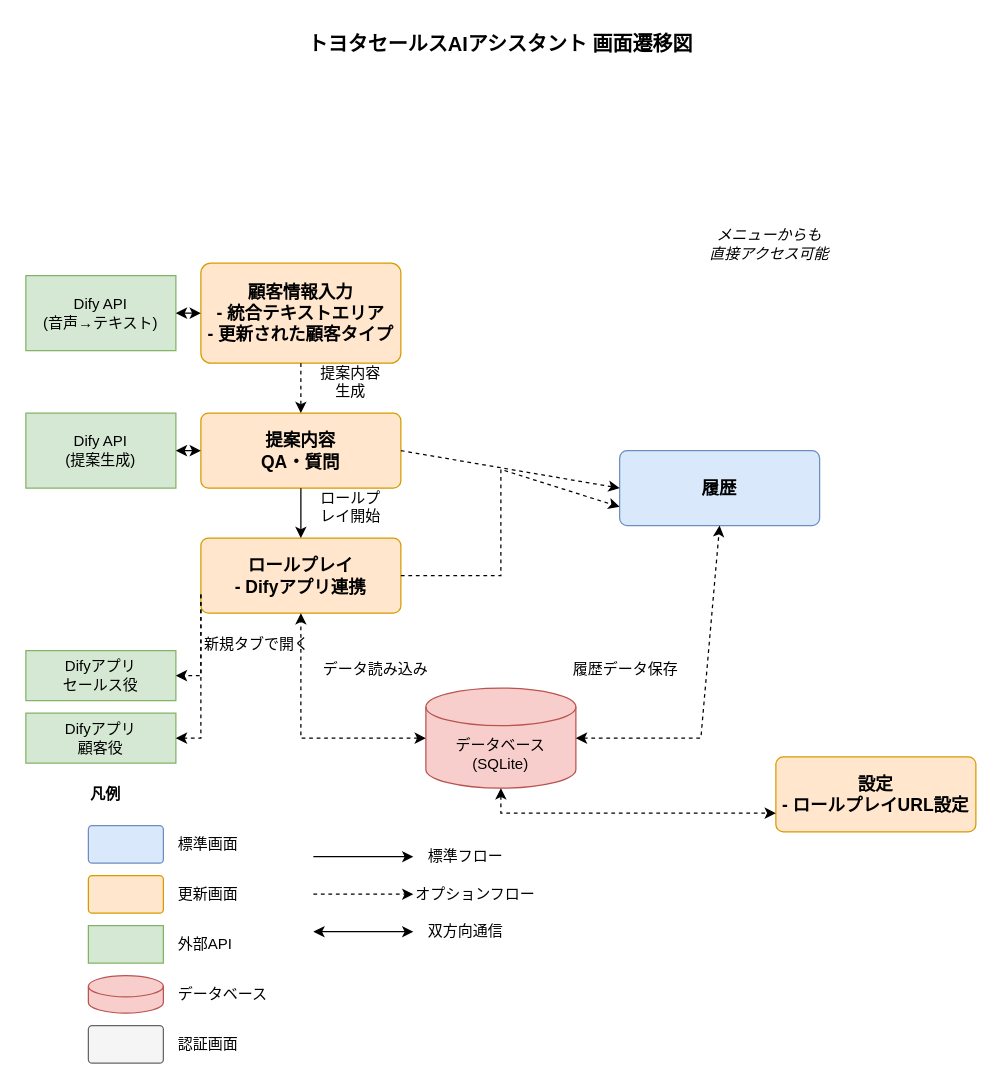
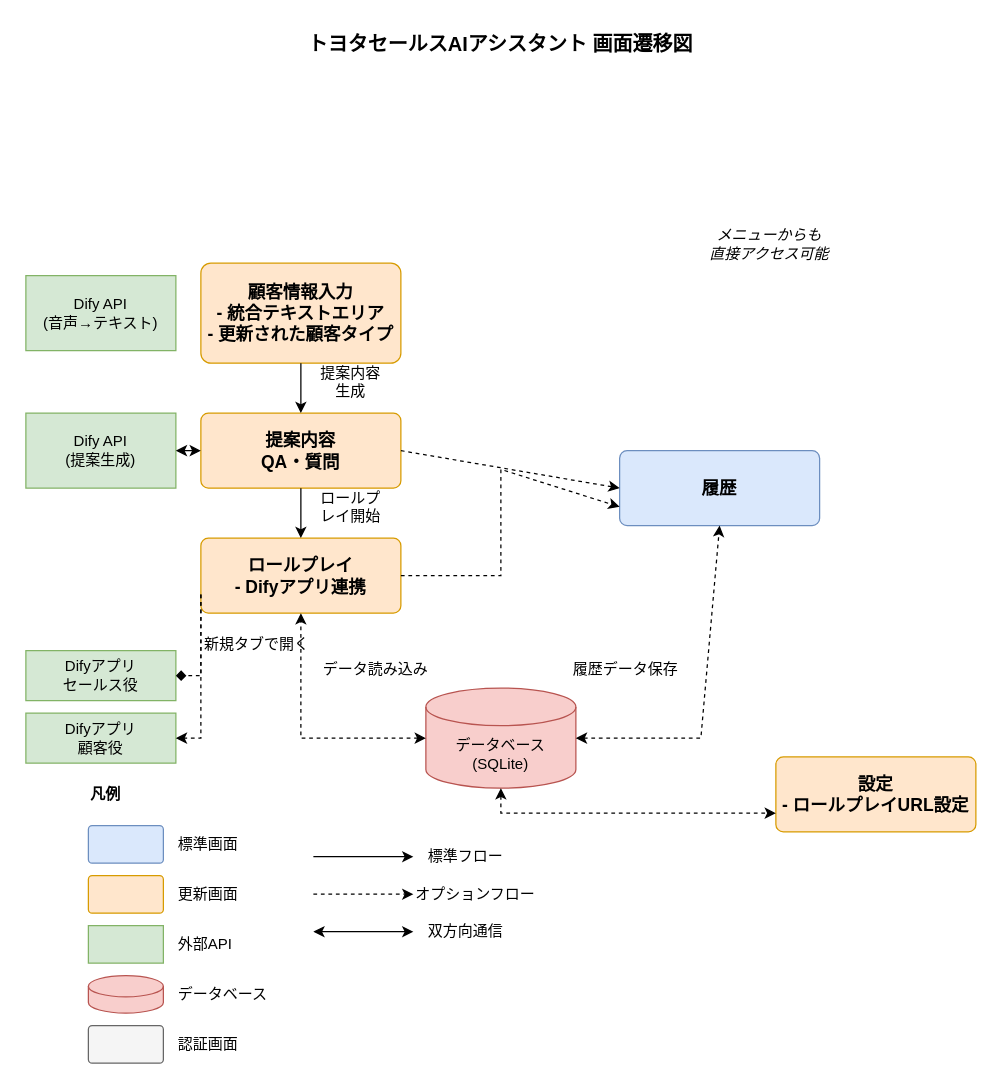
(188, 313) -> none
(301, 383) -> (301, 383)
(186, 676) -> (186, 676)
